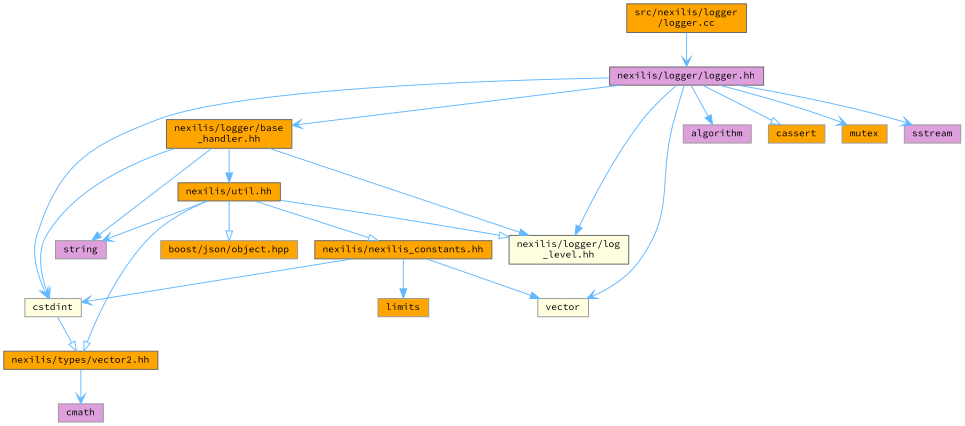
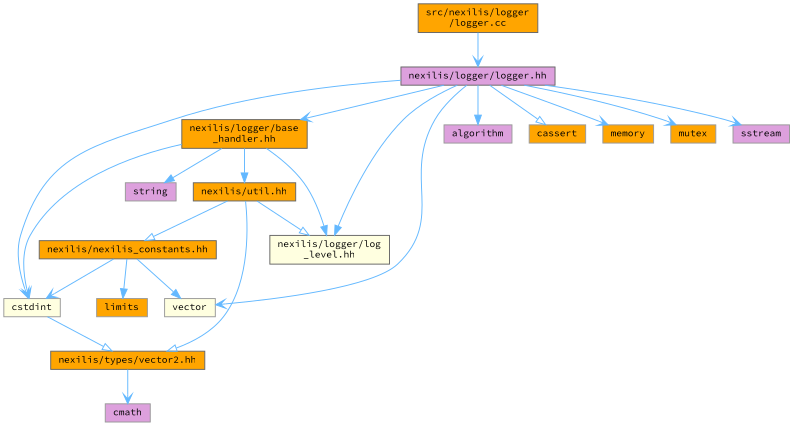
none -> (628, 134)
(160, 219) -> none
(229, 250) -> none
